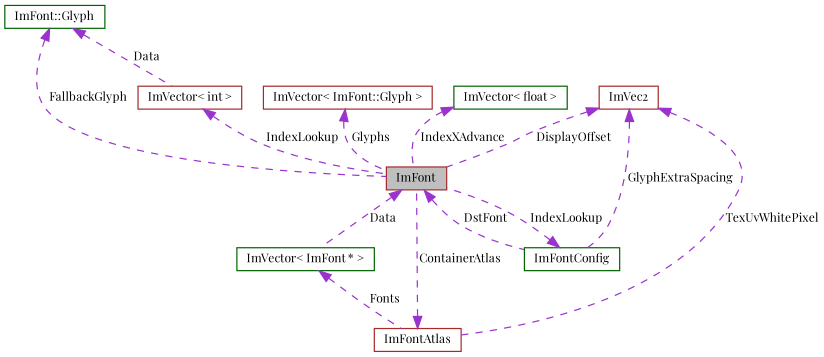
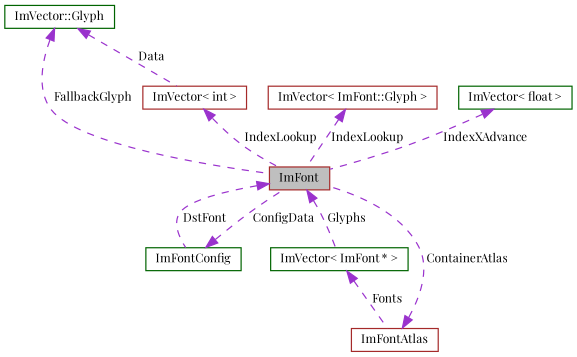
(55, 17) -> (60, 17)
(629, 98) -> none
(370, 138) -> (366, 138)
(382, 219) -> (345, 219)
(565, 219) -> (283, 219)
